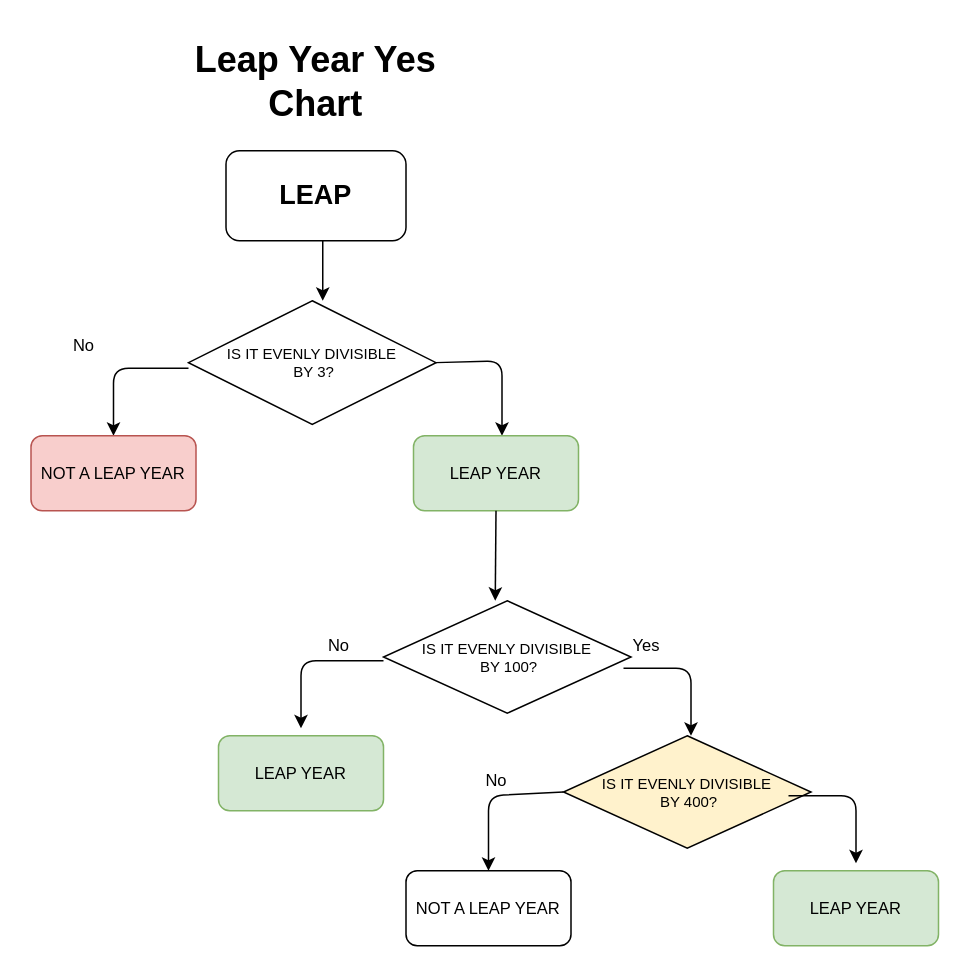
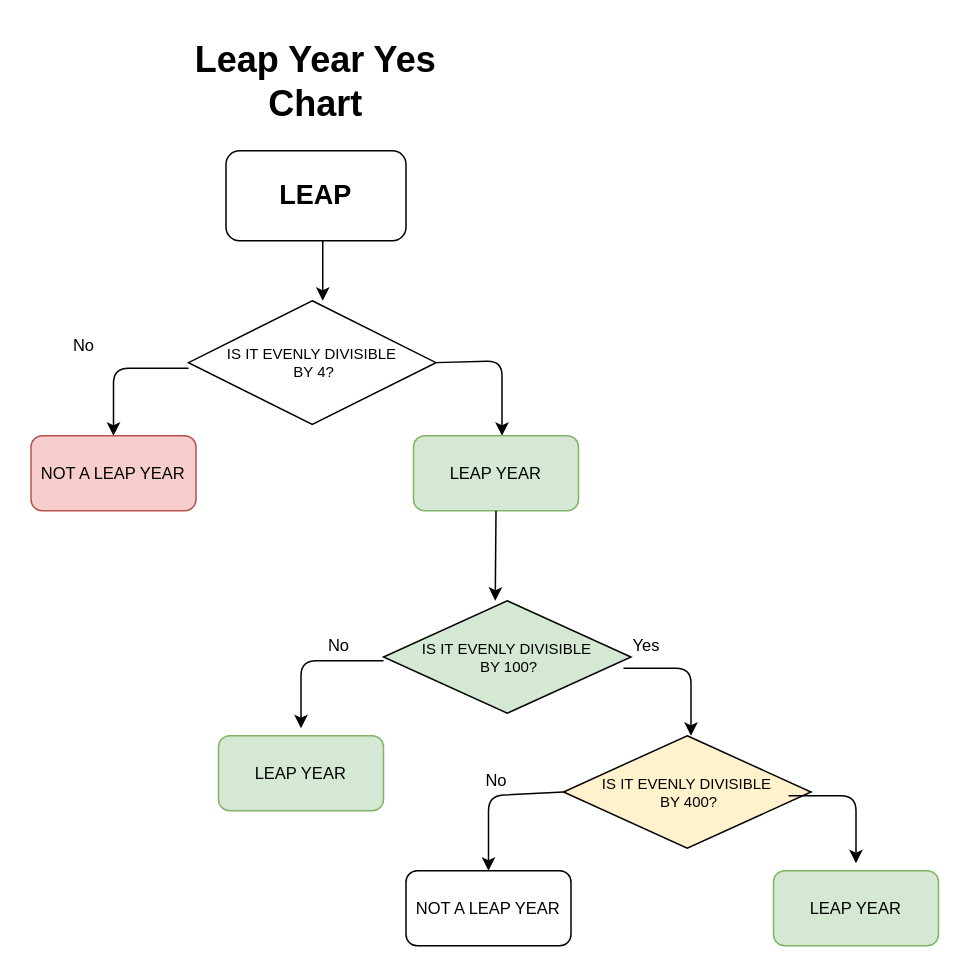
(312, 362) -> (312, 362)
(507, 657) -> (507, 657)
